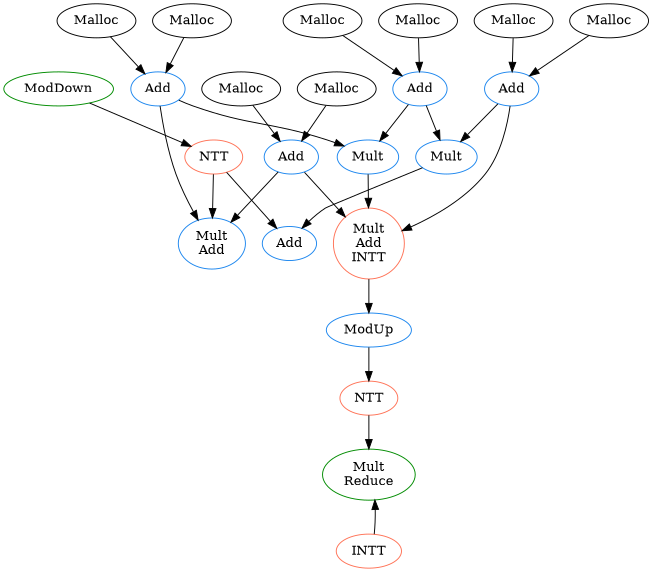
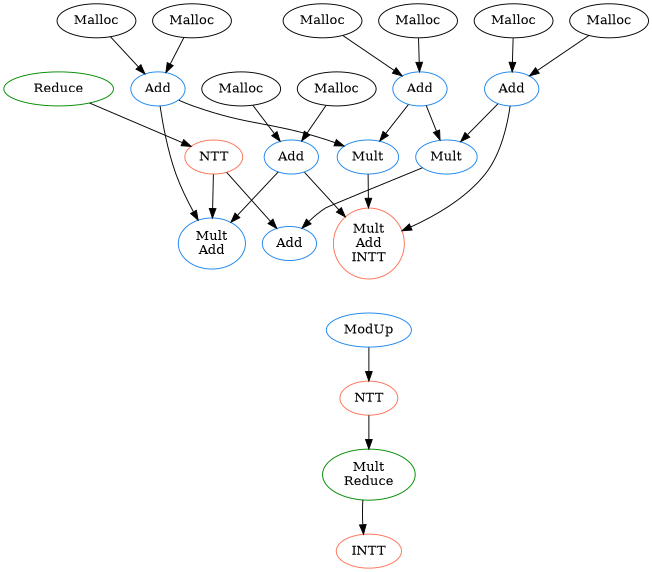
(59, 89) -> (59, 89)
(369, 291) -> none
(375, 522) -> (362, 512)
